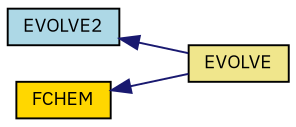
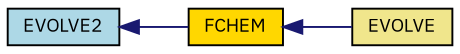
(163, 48) -> (164, 27)
